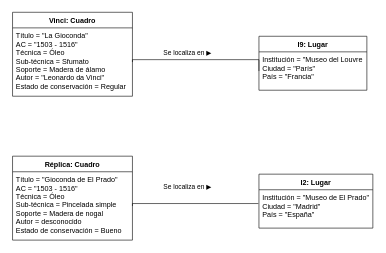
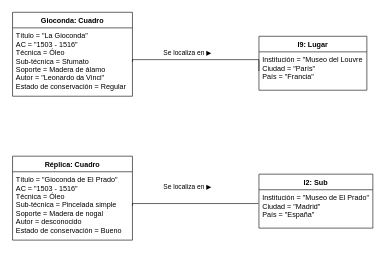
(72, 20) -> (72, 20)
(316, 182) -> (316, 182)
